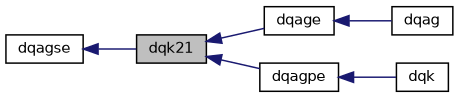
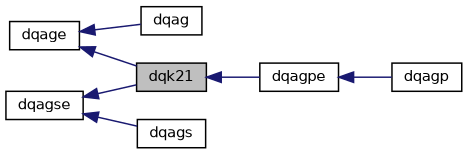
(243, 33) -> (115, 59)
(422, 77) -> (427, 77)
none -> (171, 134)
